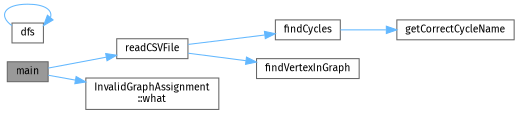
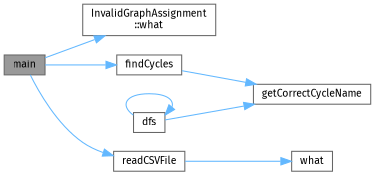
(226, 40) -> (75, 65)
(308, 69) -> (312, 161)
none -> (204, 113)
